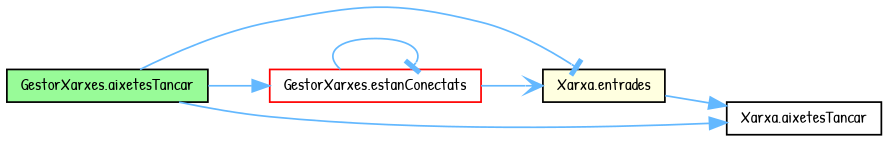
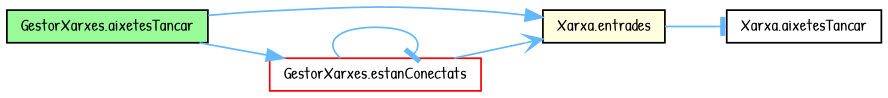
(356, 8) -> (367, 7)
(687, 99) -> (691, 26)
(443, 126) -> none
